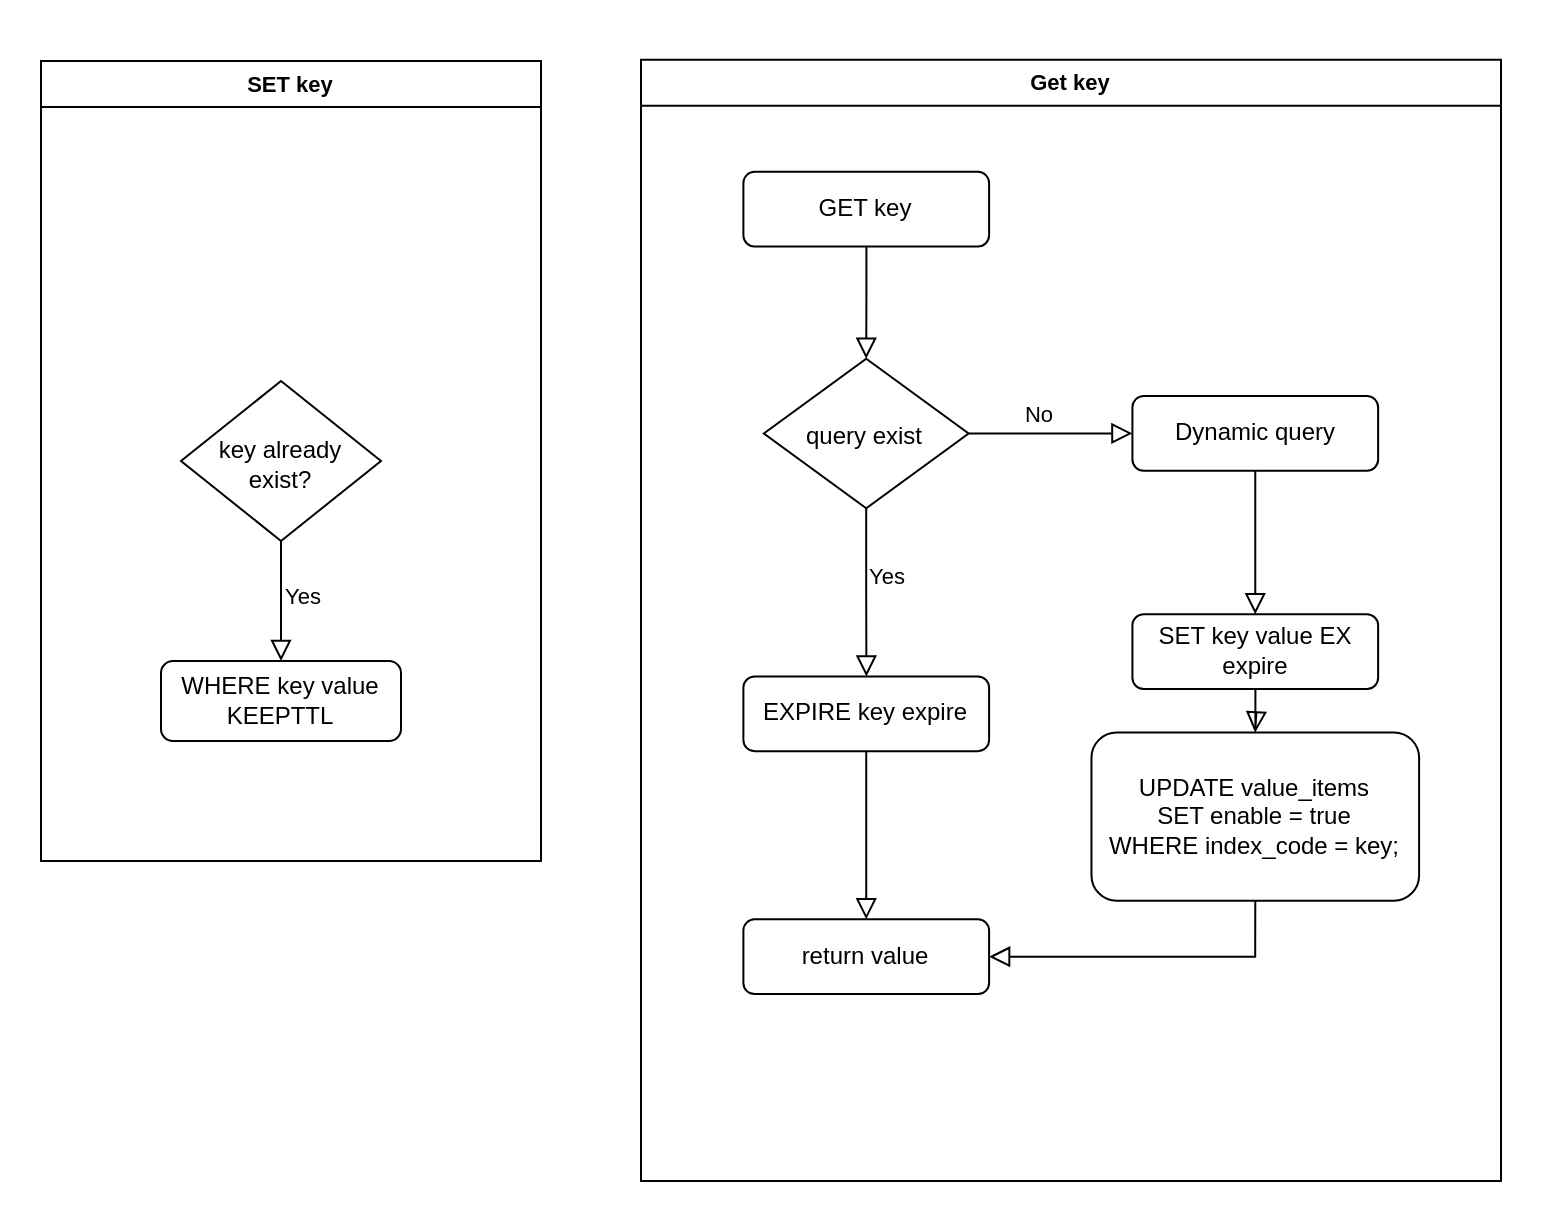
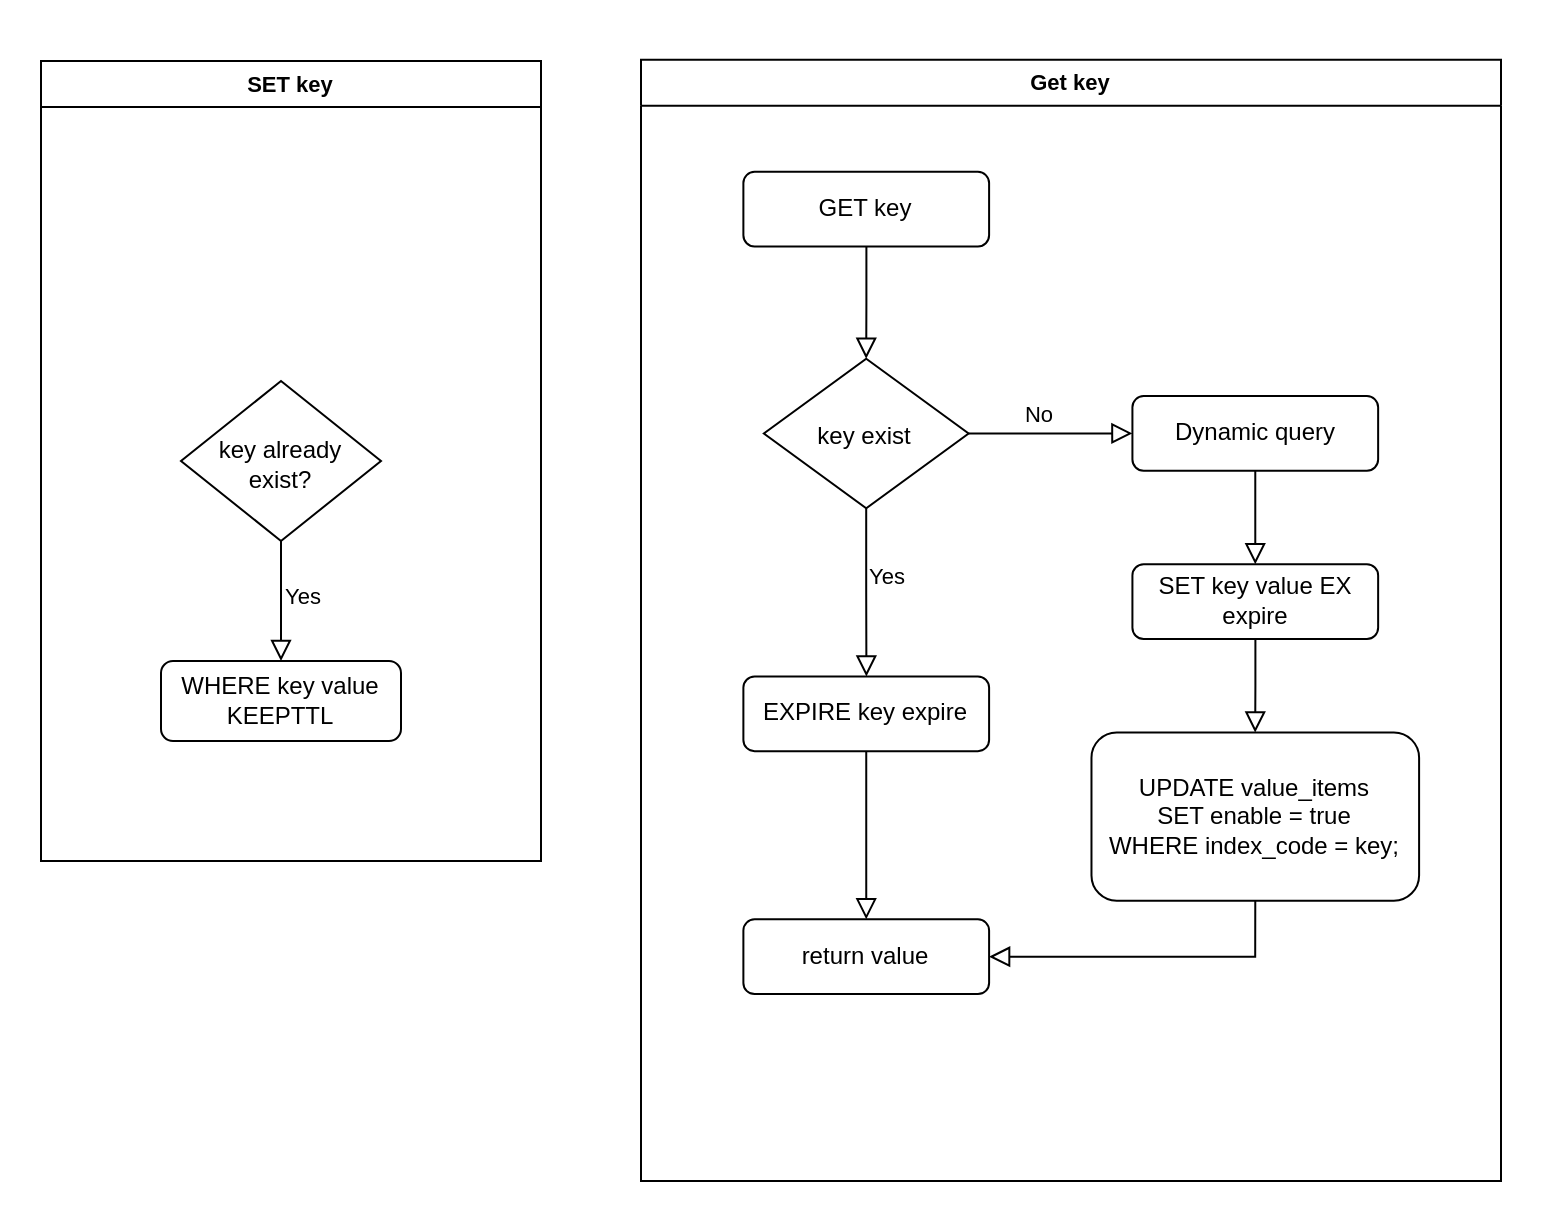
(865, 437) -> (865, 437)
(1255, 652) -> (1255, 602)
